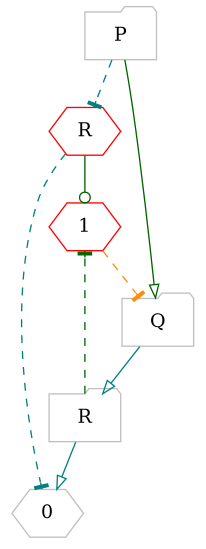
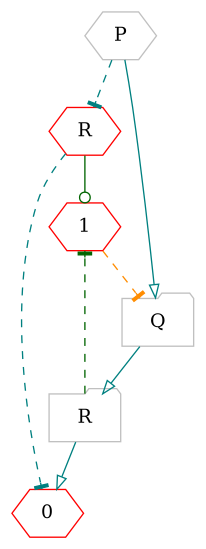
(121, 36) -> (121, 36)
(141, 172) -> (141, 172)
(48, 513) -> (48, 513)
